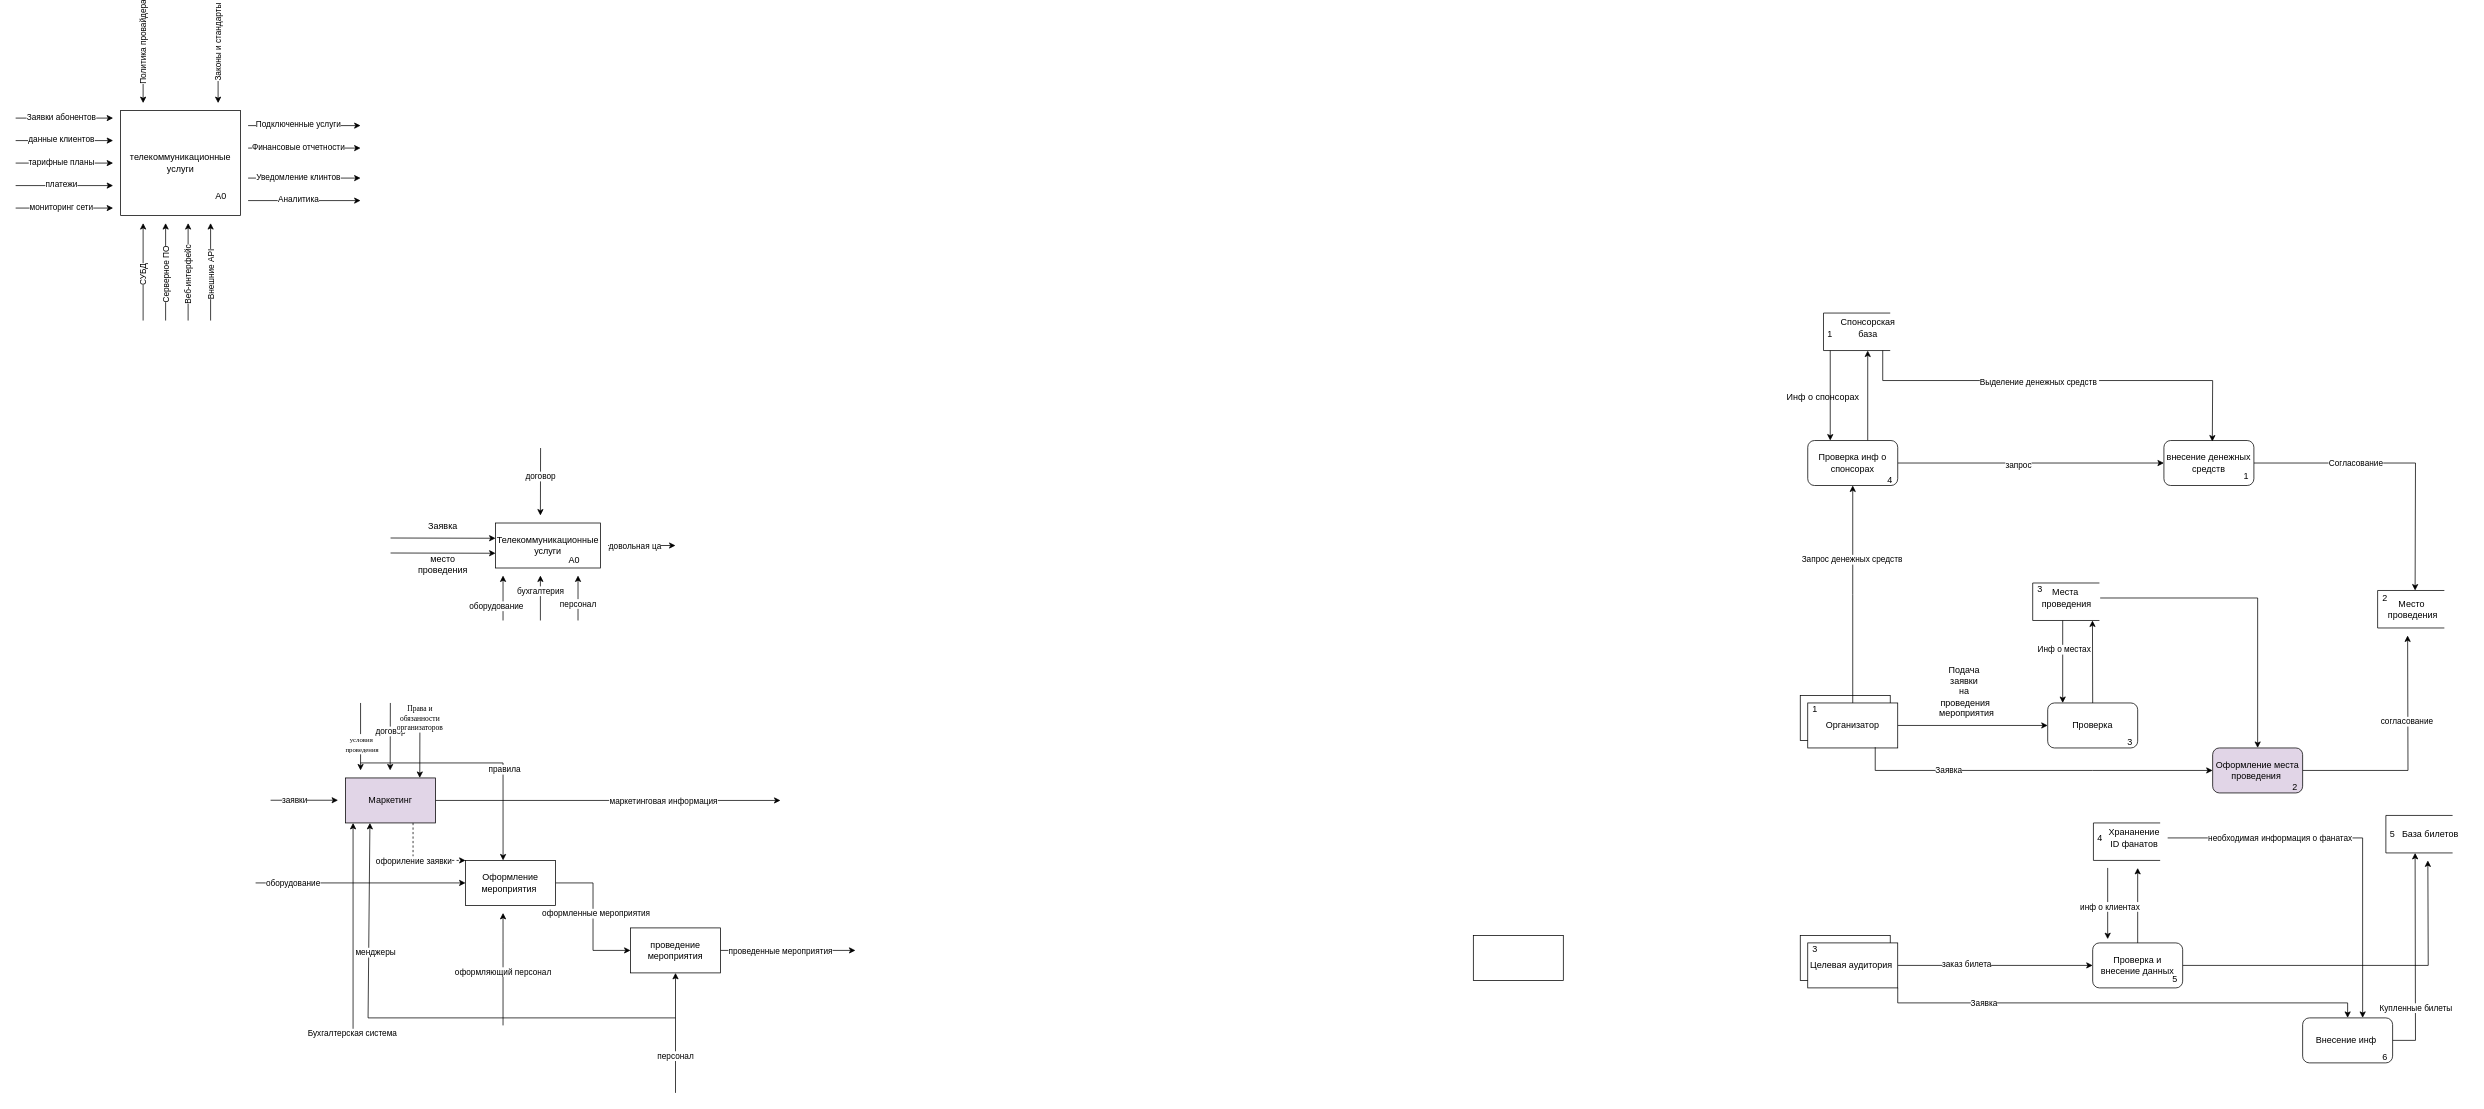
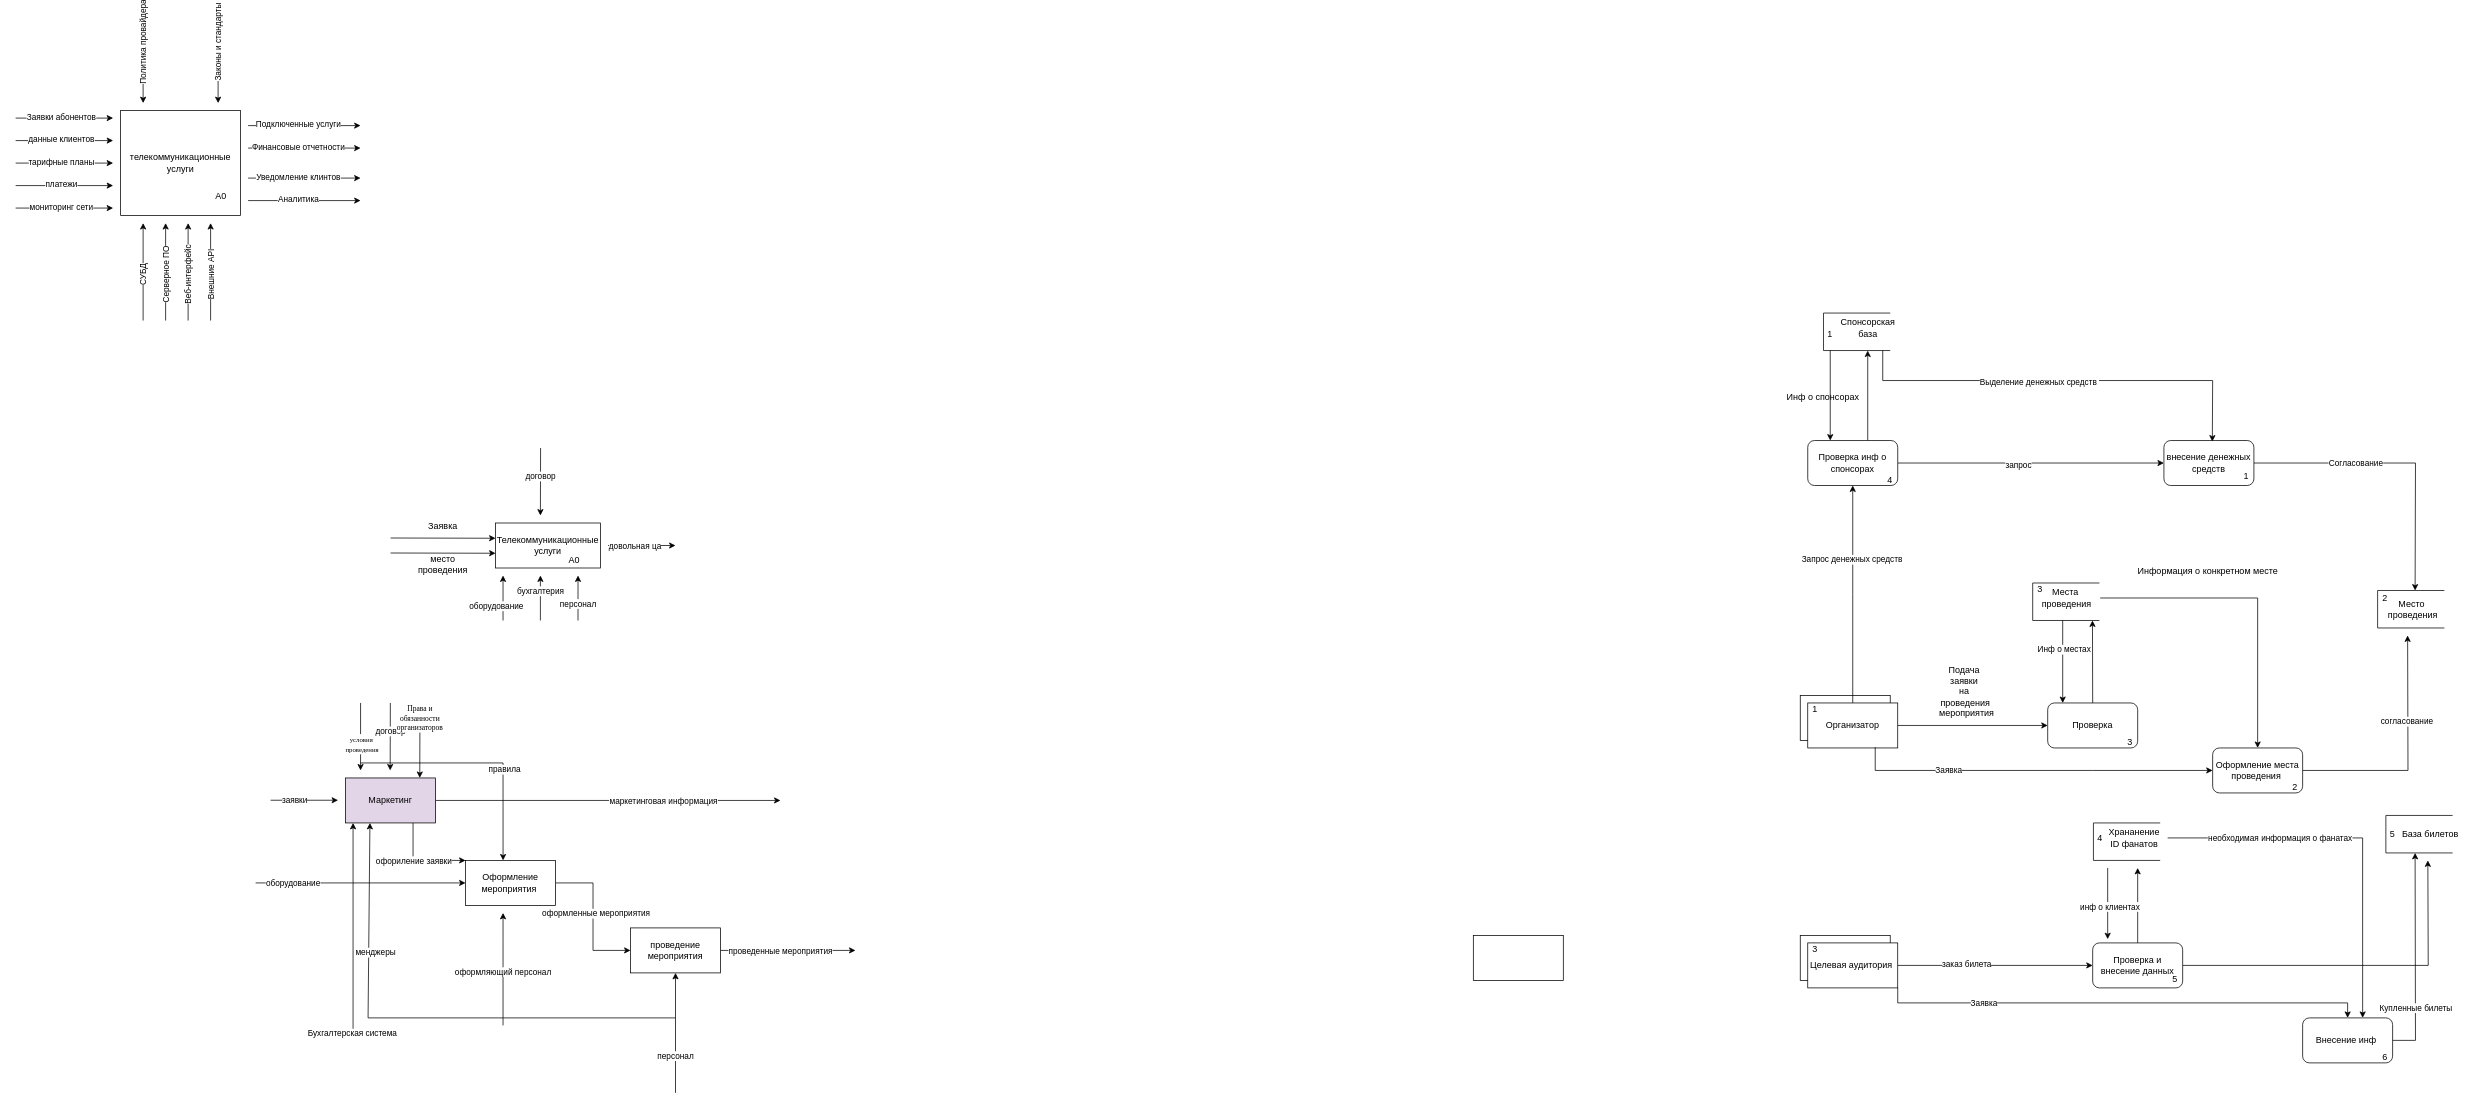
none -> (2209, 572)
(2258, 771) -> (2258, 771)
(413, 839) -> (413, 839)
